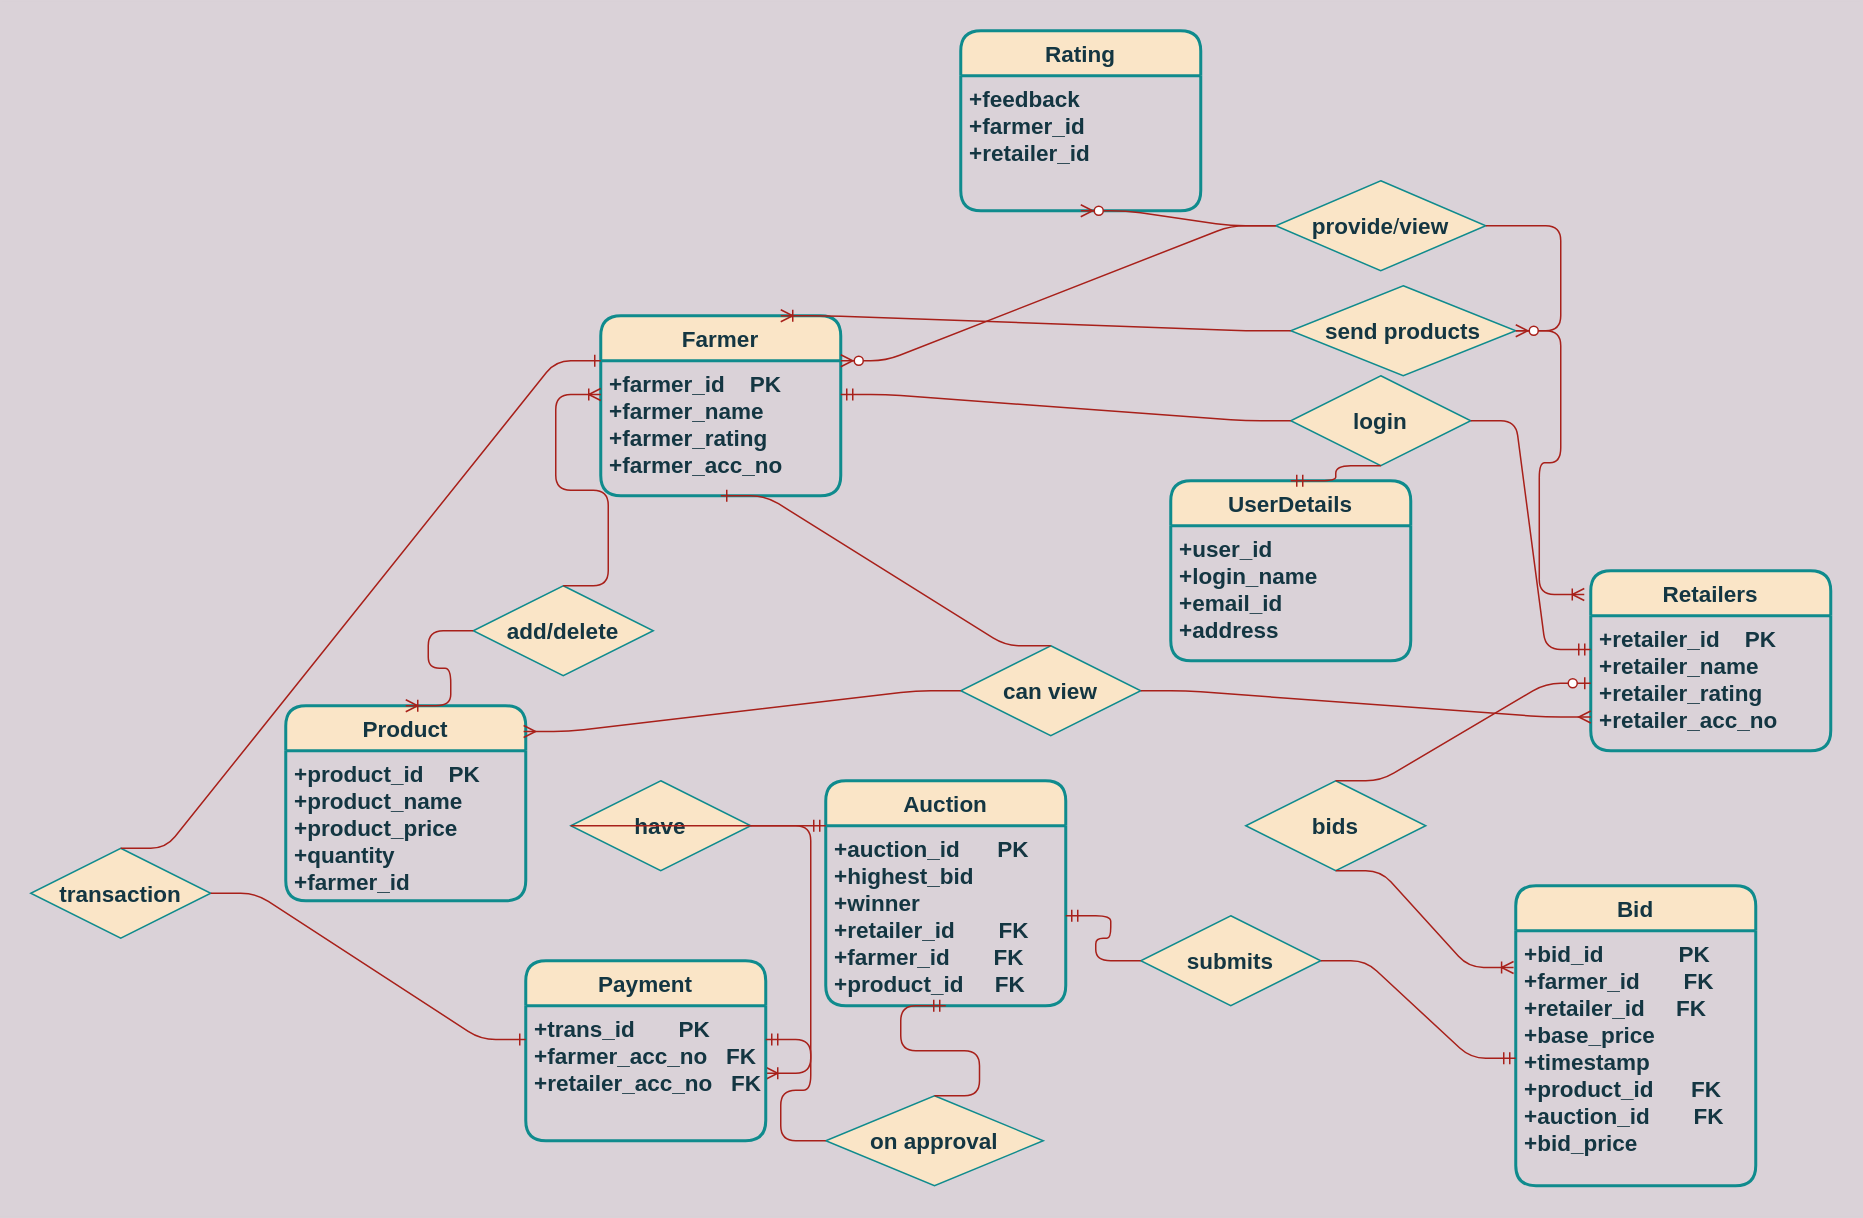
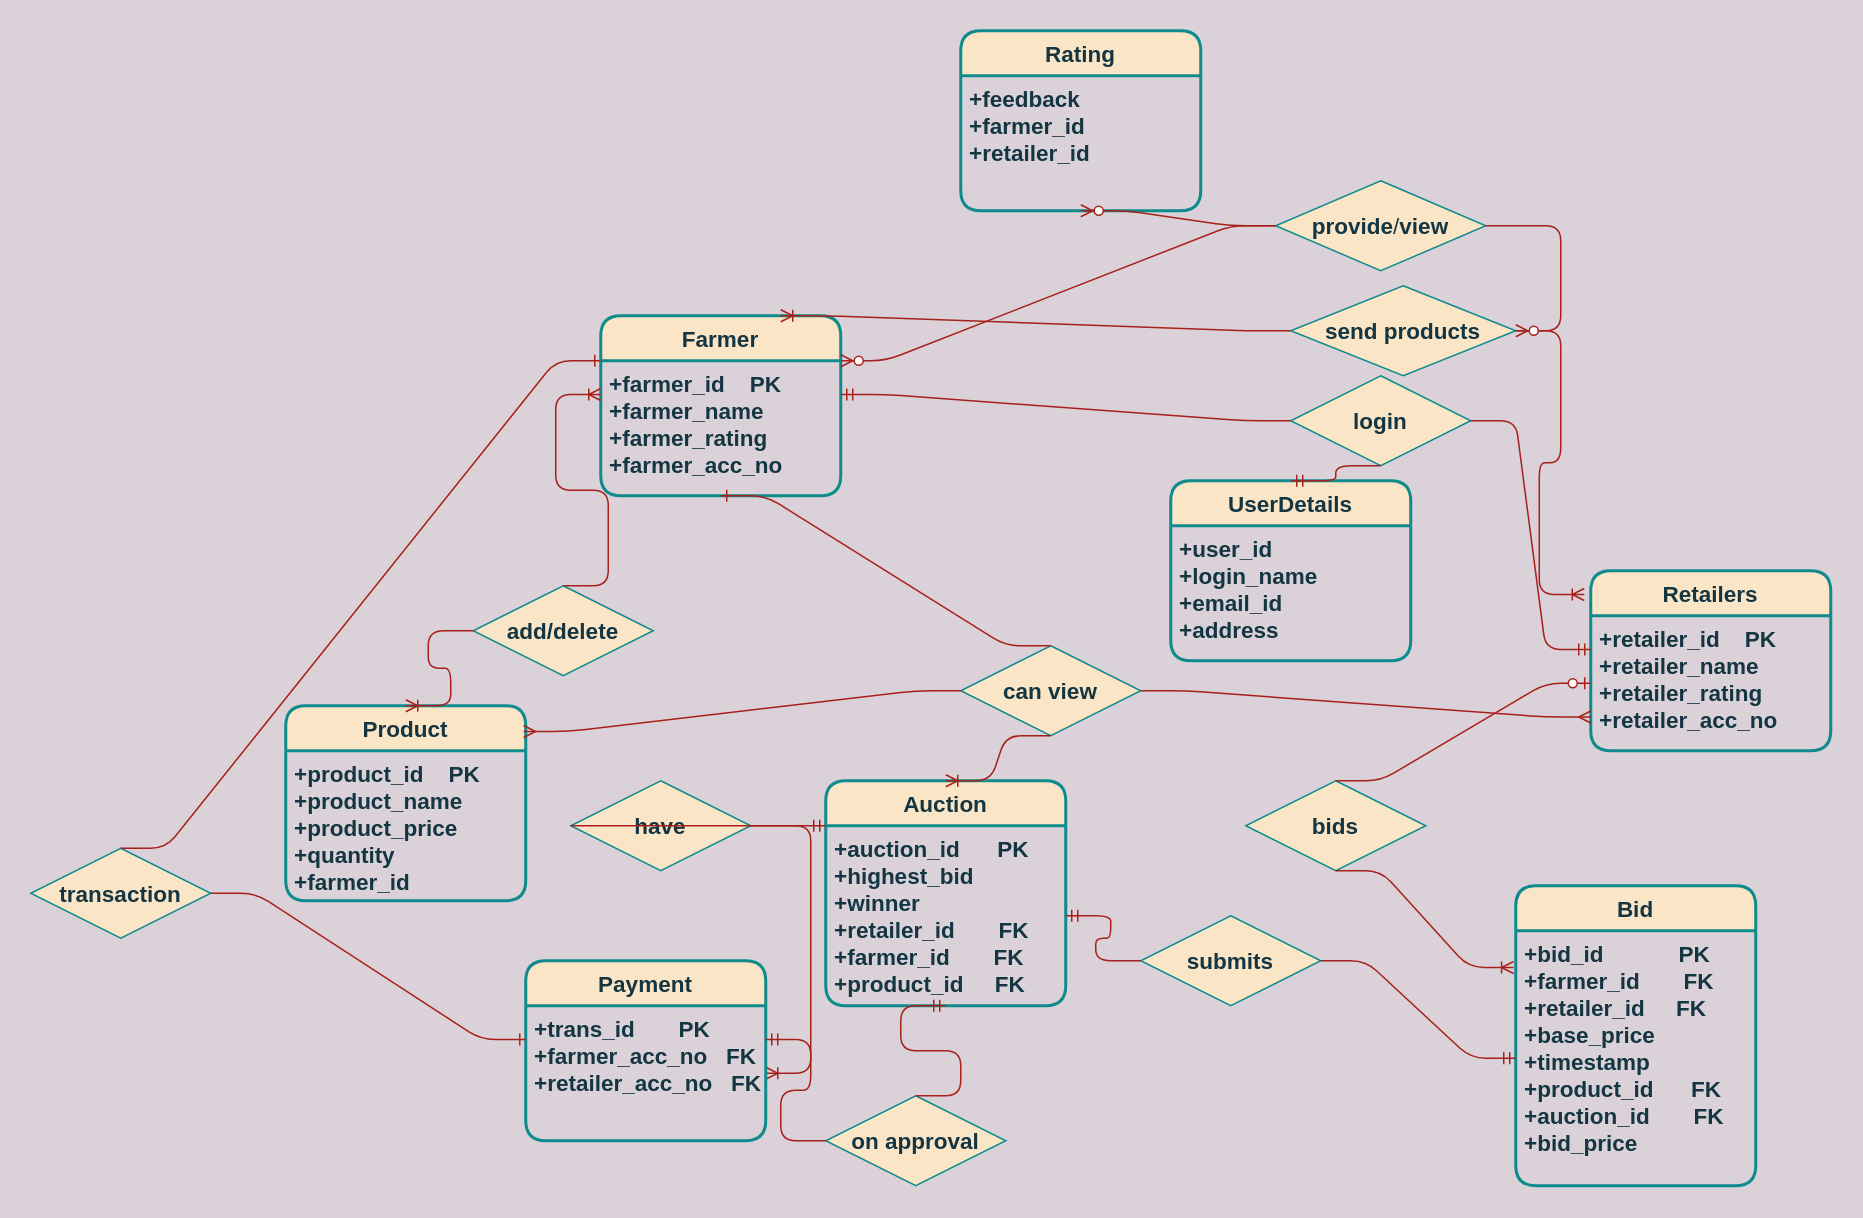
none -> (998, 758)
(935, 1141) -> (916, 1141)
